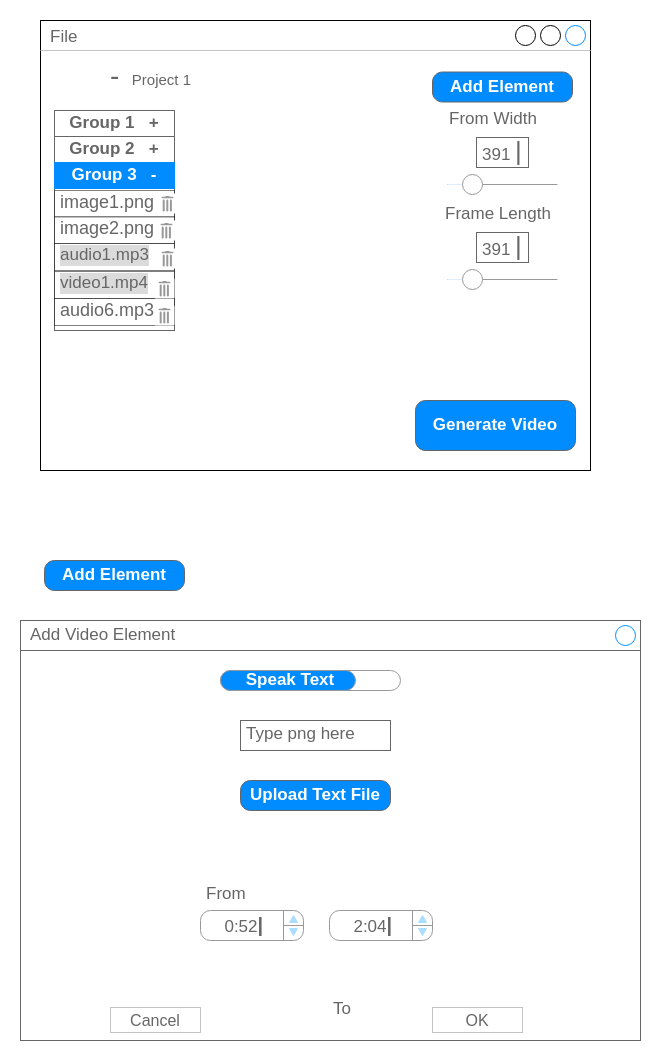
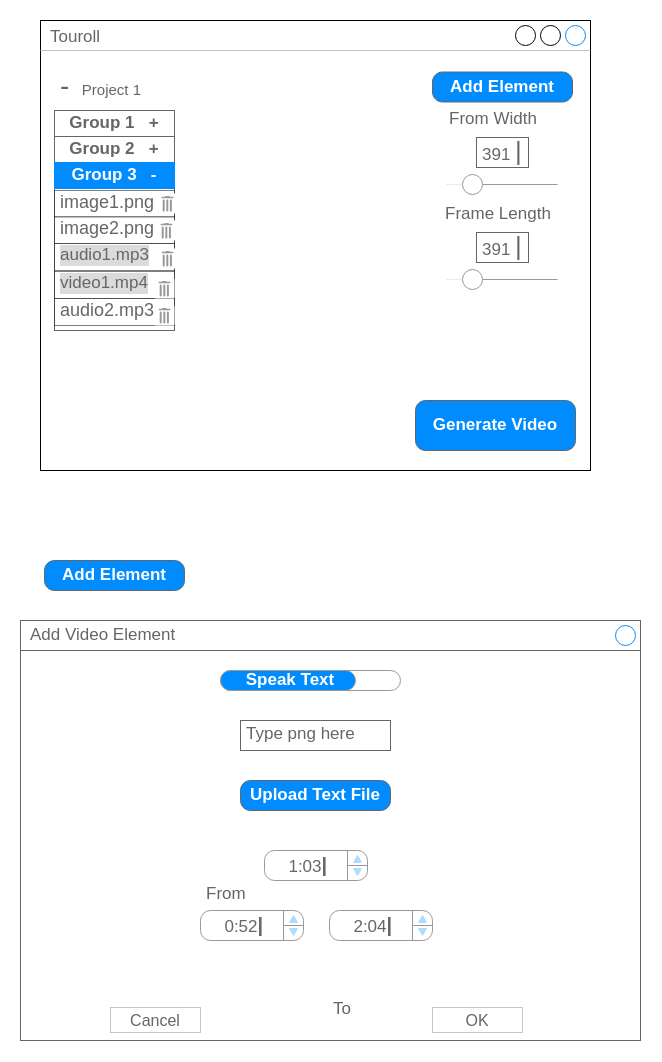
(65, 38) -> (79, 38)
(165, 77) -> (115, 87)
(104, 311) -> (104, 311)
none -> (316, 866)
